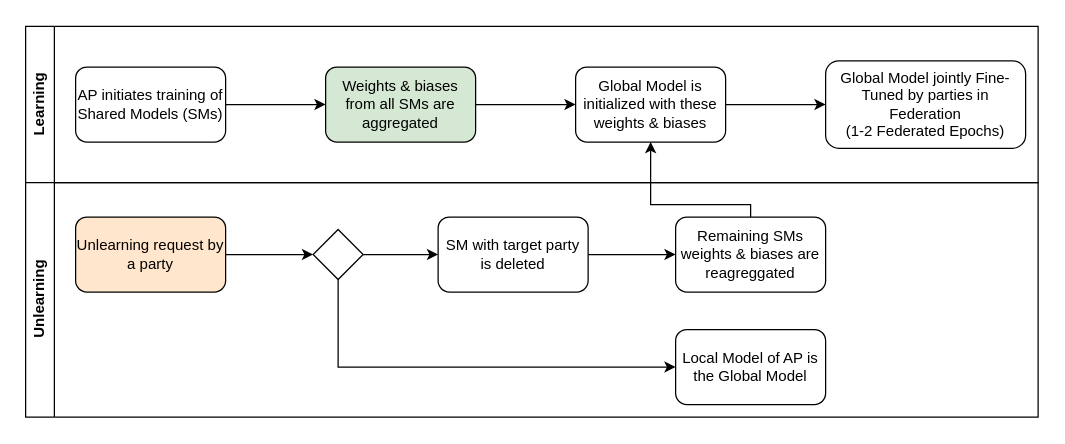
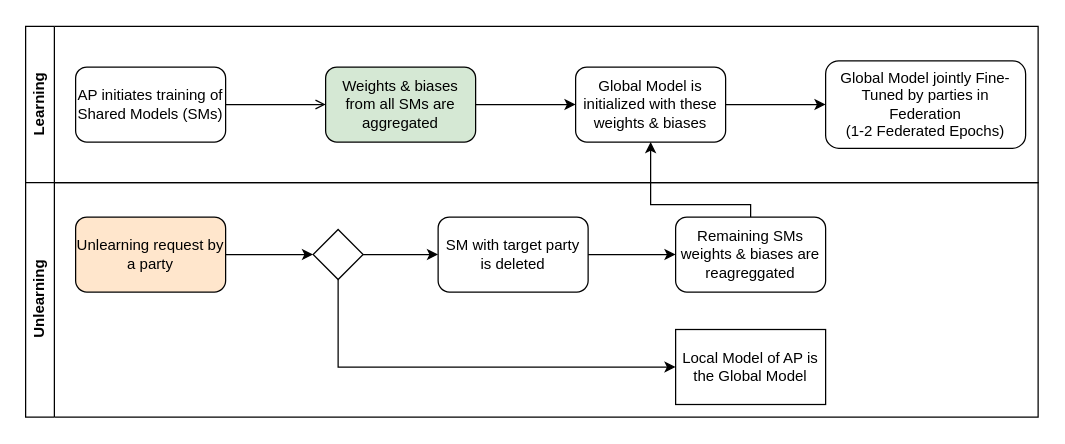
(316, 104) -> (318, 104)
(751, 367) -> (751, 367)
